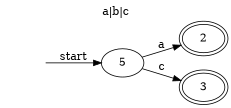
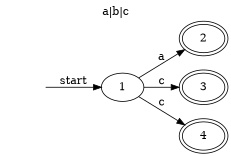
(123, 63) -> (123, 87)
none -> (204, 136)
